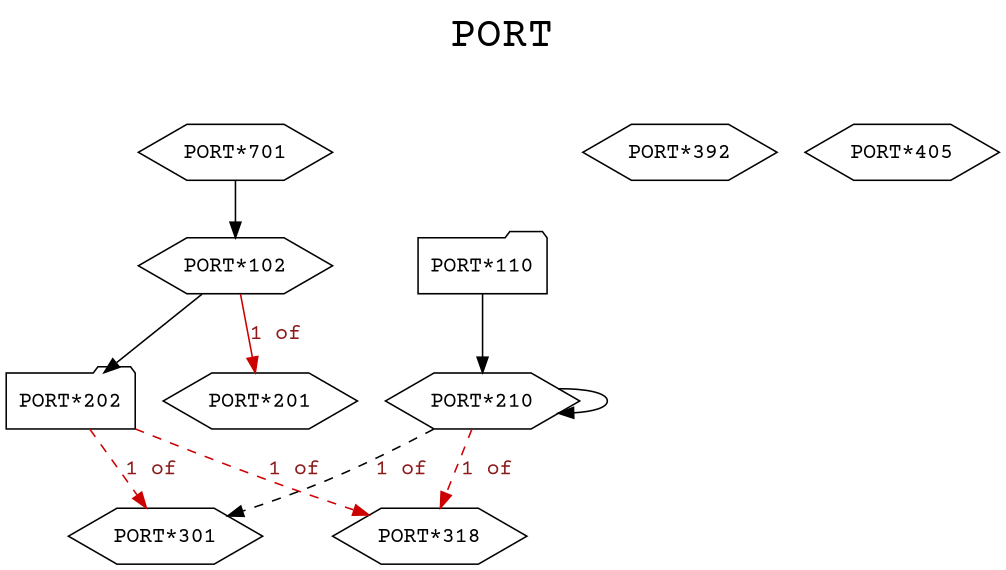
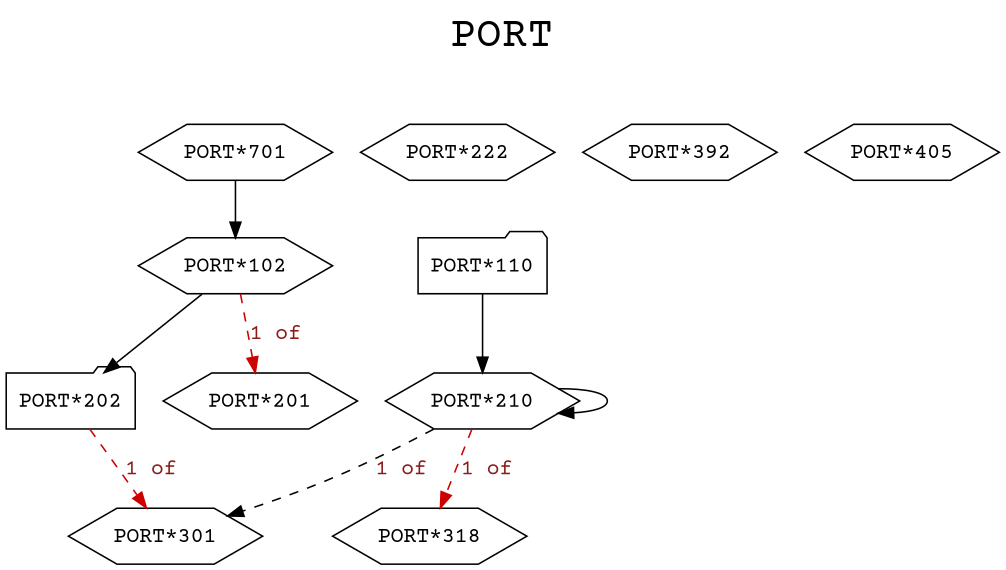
none -> (458, 152)
(246, 326) -> (246, 326)
(244, 471) -> none
